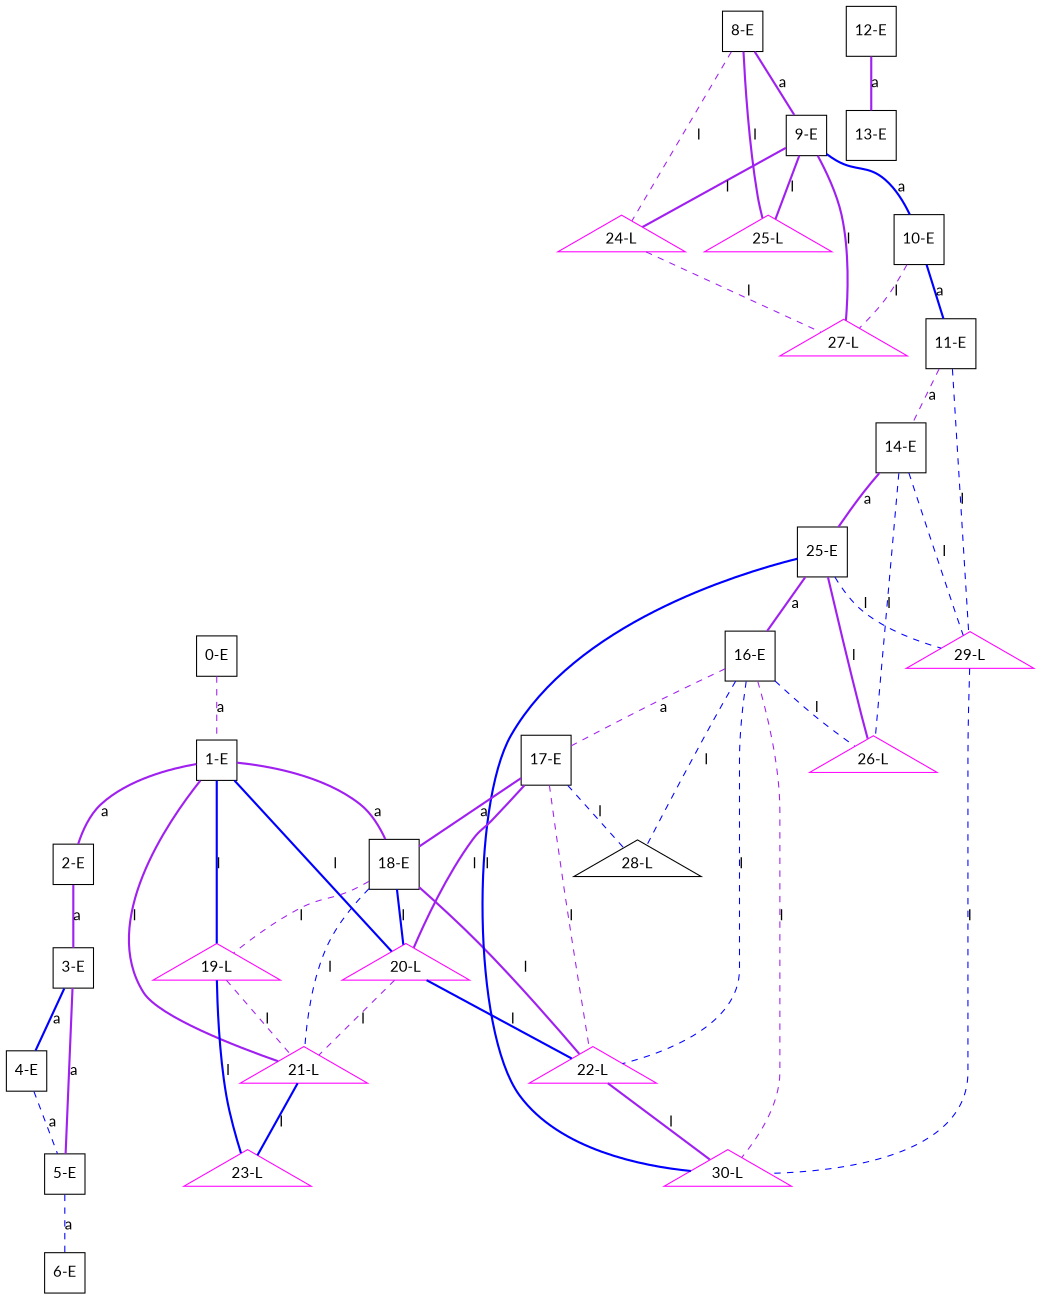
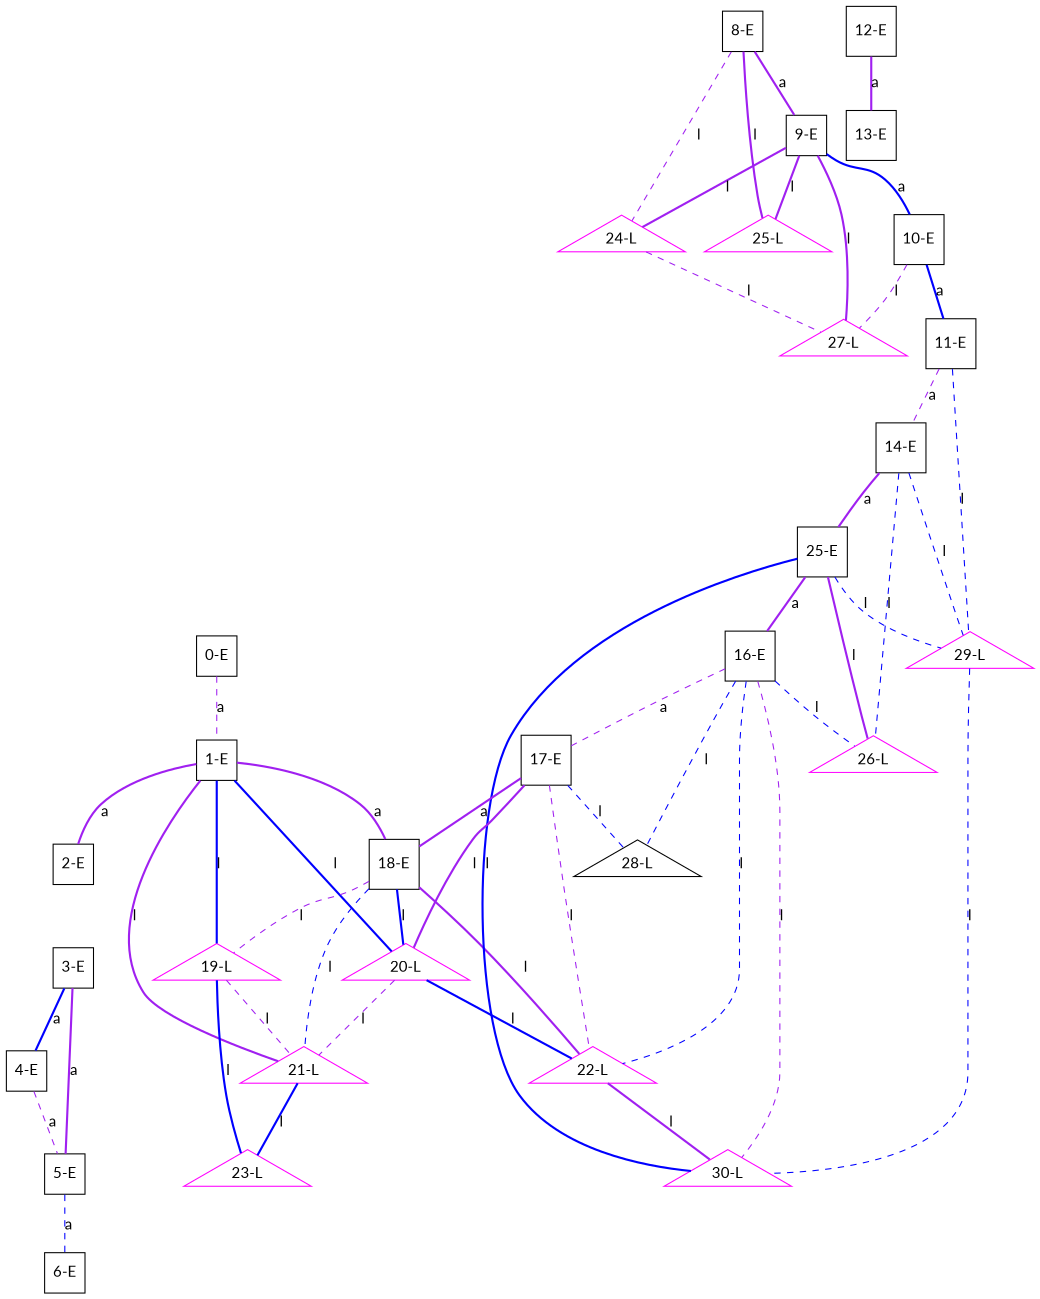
(73, 916) -> none
(46, 1123) -> (46, 1123)
